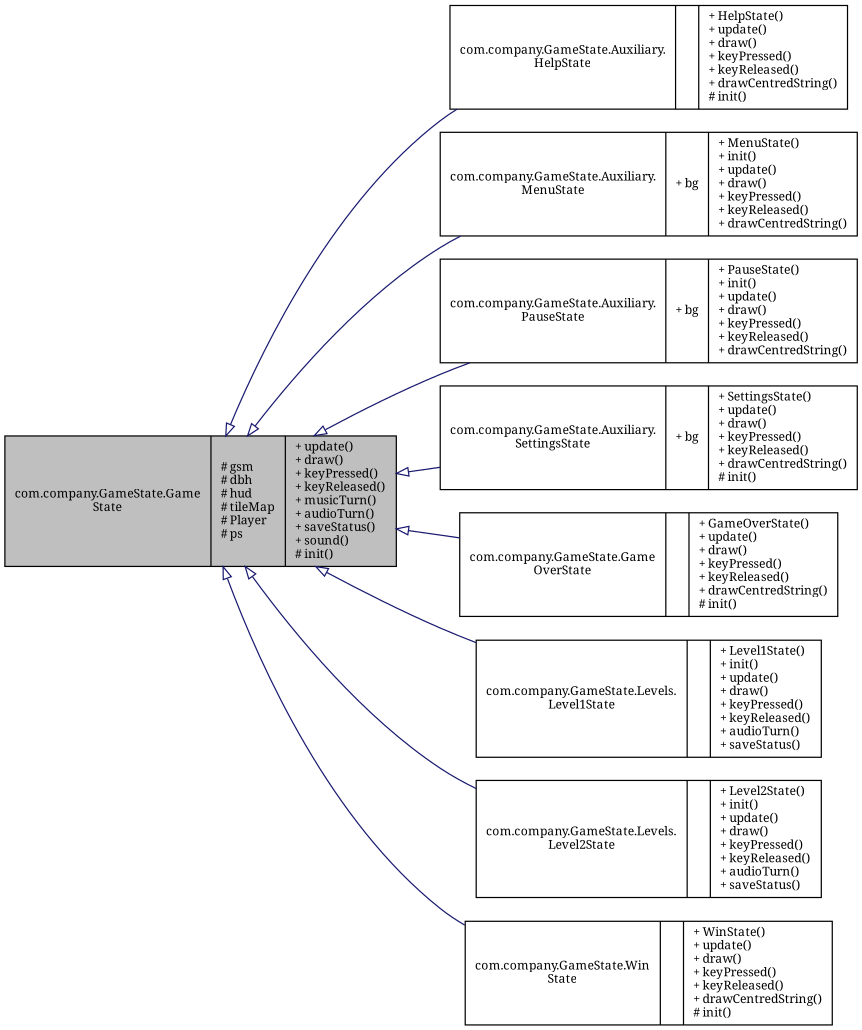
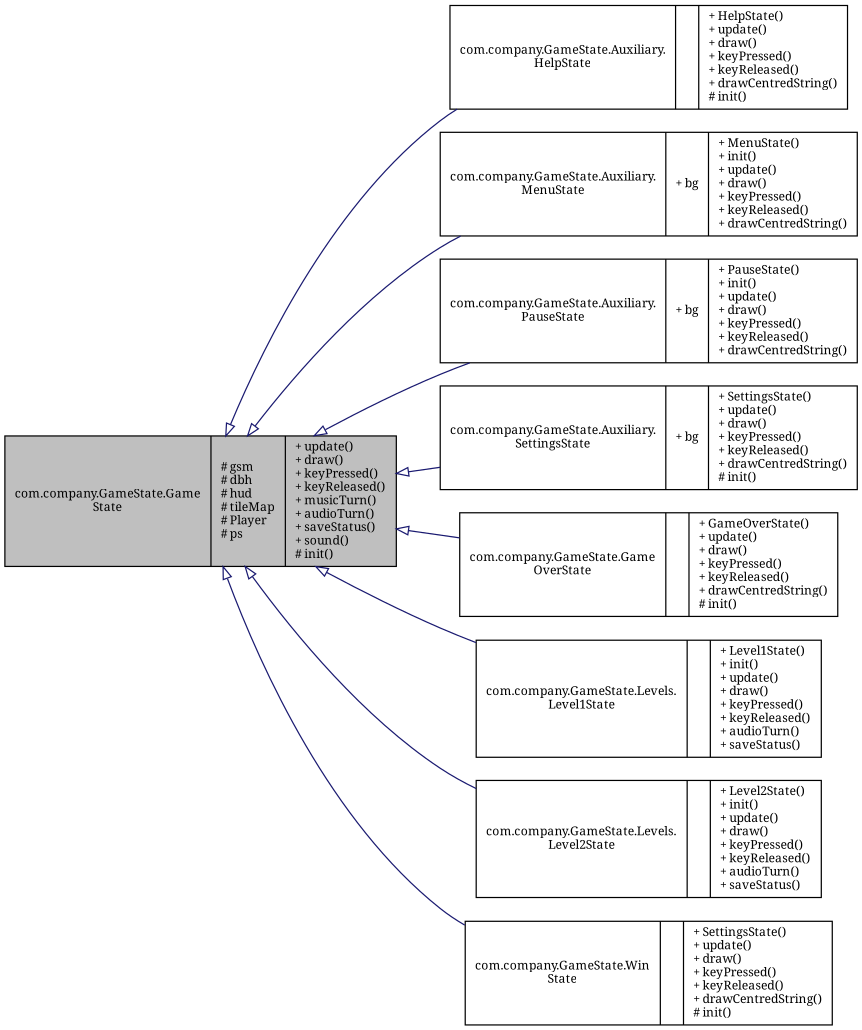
(730, 932) -> (740, 932)
